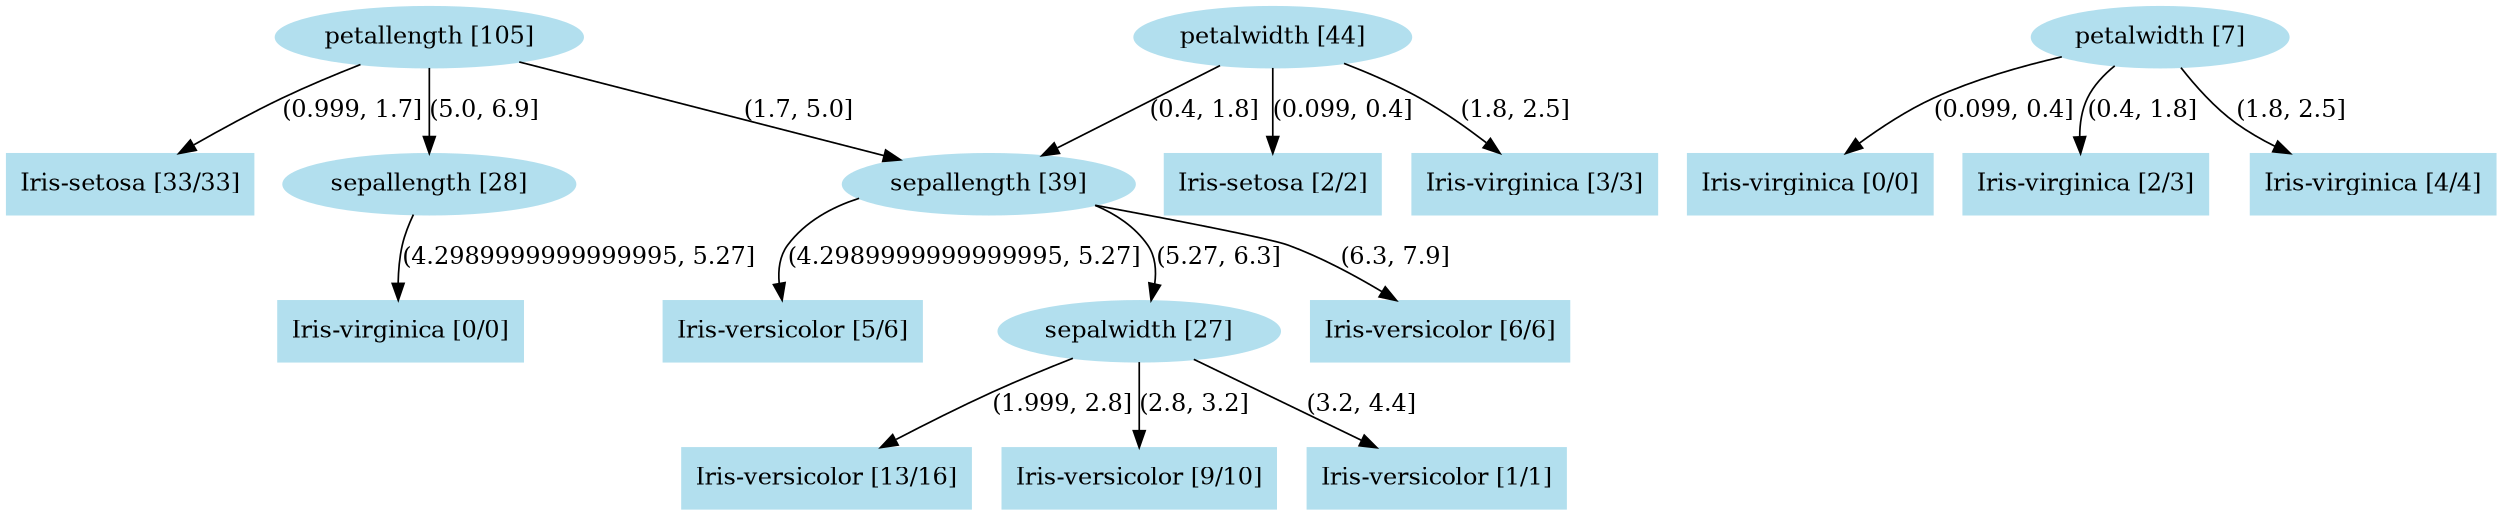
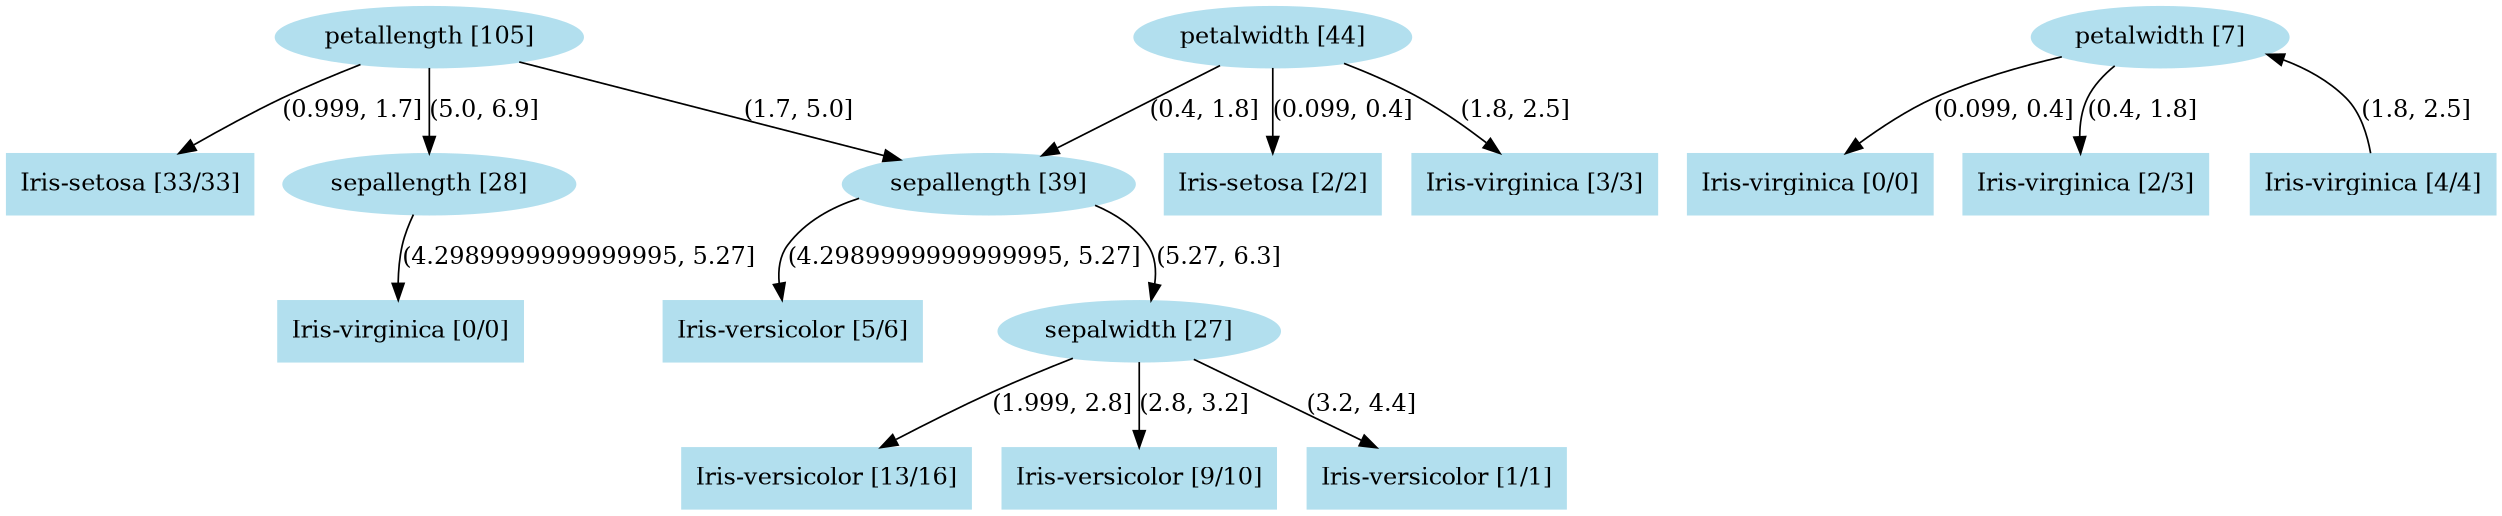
(2223, 113) -> (2341, 94)
(1440, 331) -> none
